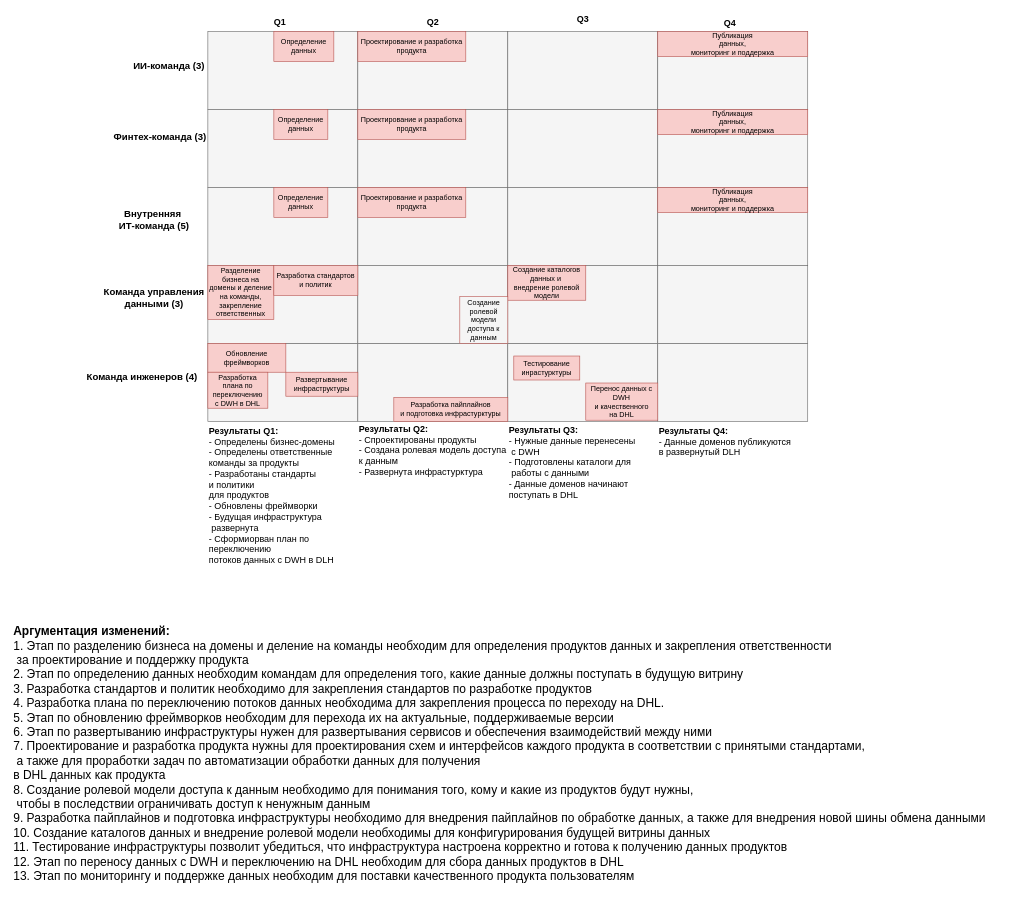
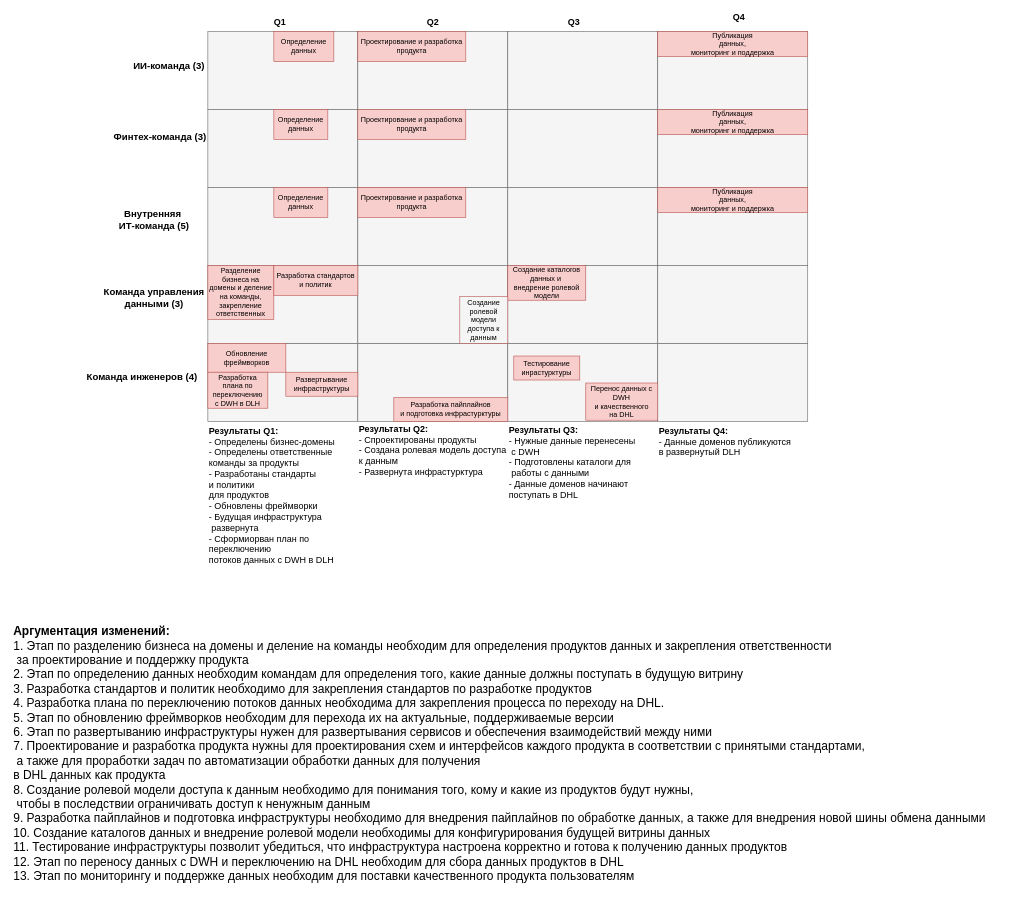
(583, 18) -> (574, 21)
(730, 23) -> (739, 17)
(238, 390) -> (238, 390)
